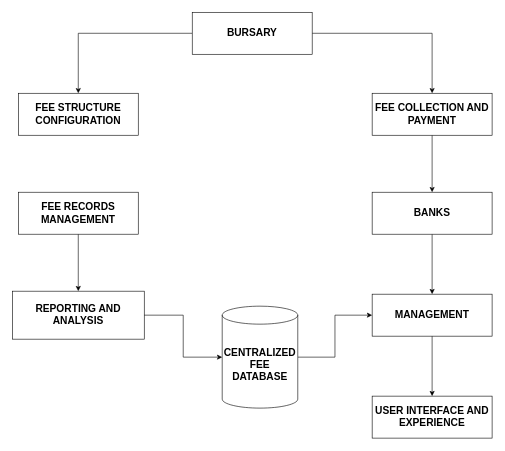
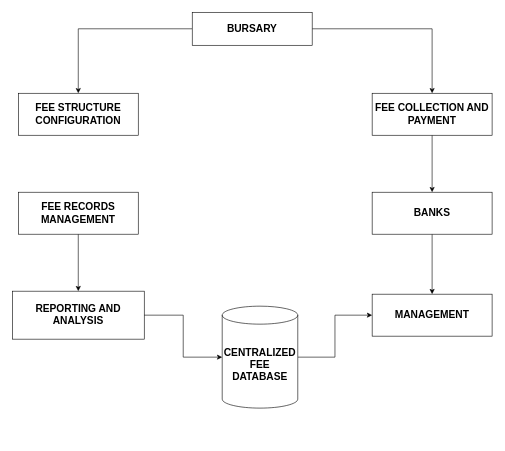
(252, 33) -> (252, 29)
(432, 390) -> none
(432, 417) -> none
